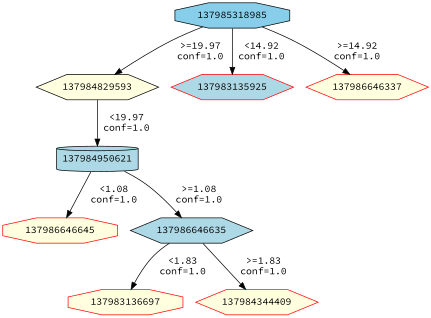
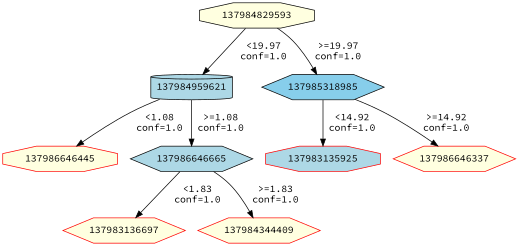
(232, 15) -> (323, 87)
(161, 46) -> (298, 46)
(97, 87) -> (257, 15)
(232, 87) -> (323, 159)
(97, 159) -> (192, 87)
(60, 231) -> (60, 159)
(192, 231) -> (192, 159)
(126, 302) -> (124, 231)
